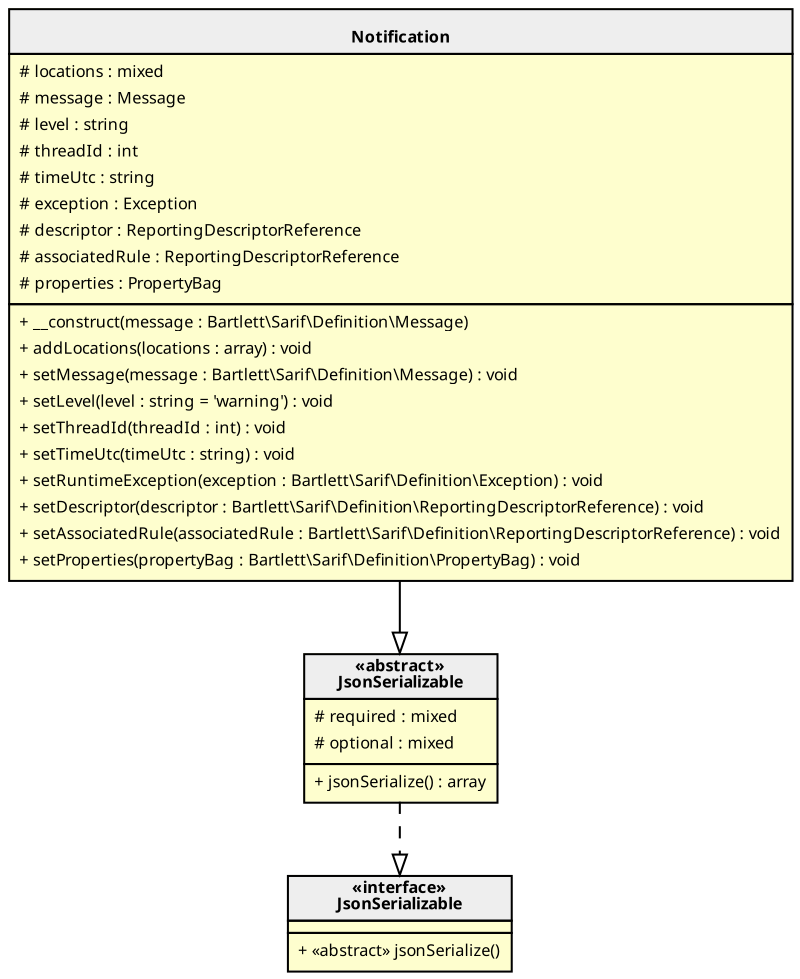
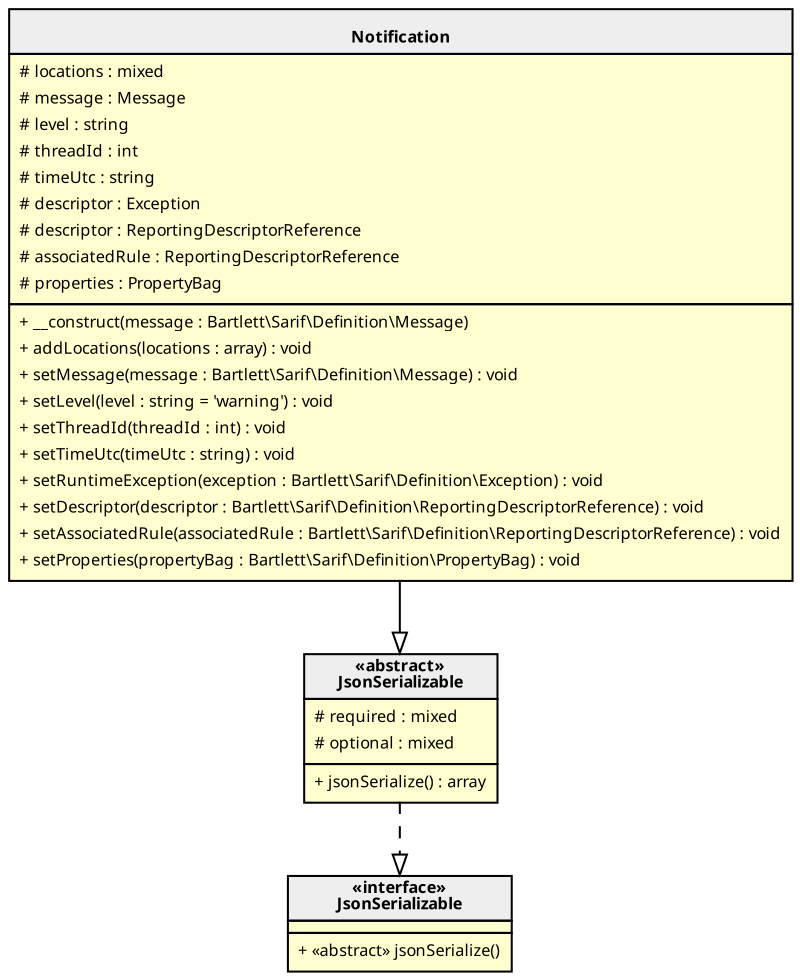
(109, 204) -> (111, 204)
